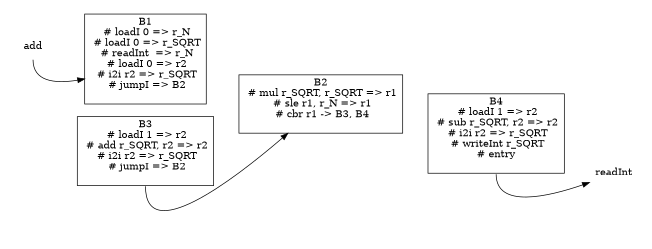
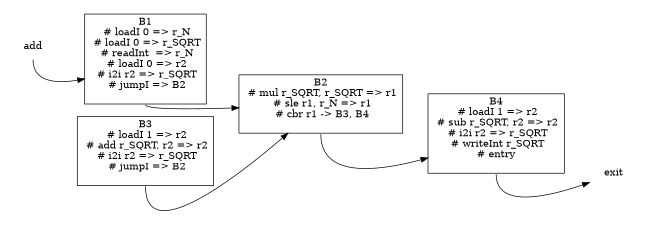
none -> (188, 109)
none -> (362, 168)
(614, 173) -> (614, 173)
